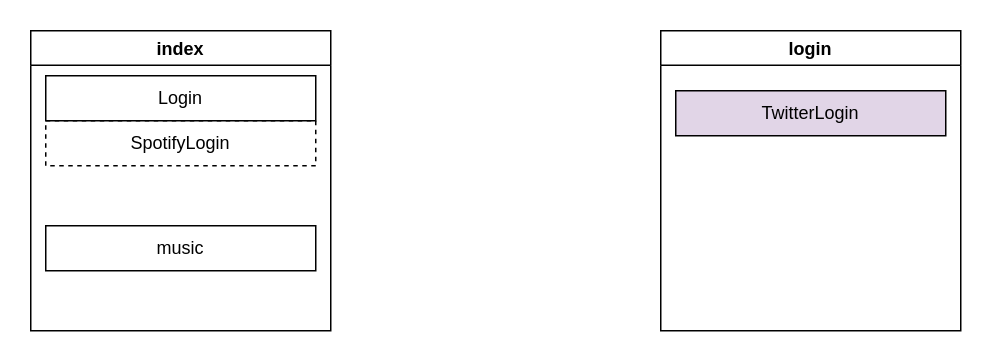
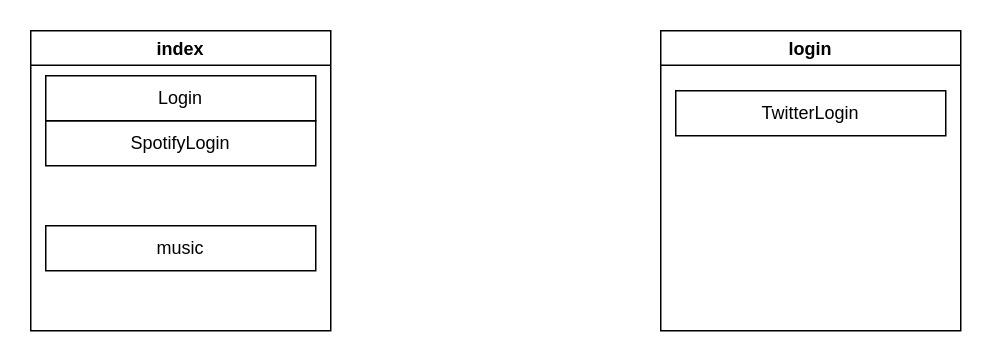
(811, 113) -> (811, 113)
(181, 143) -> (181, 143)
